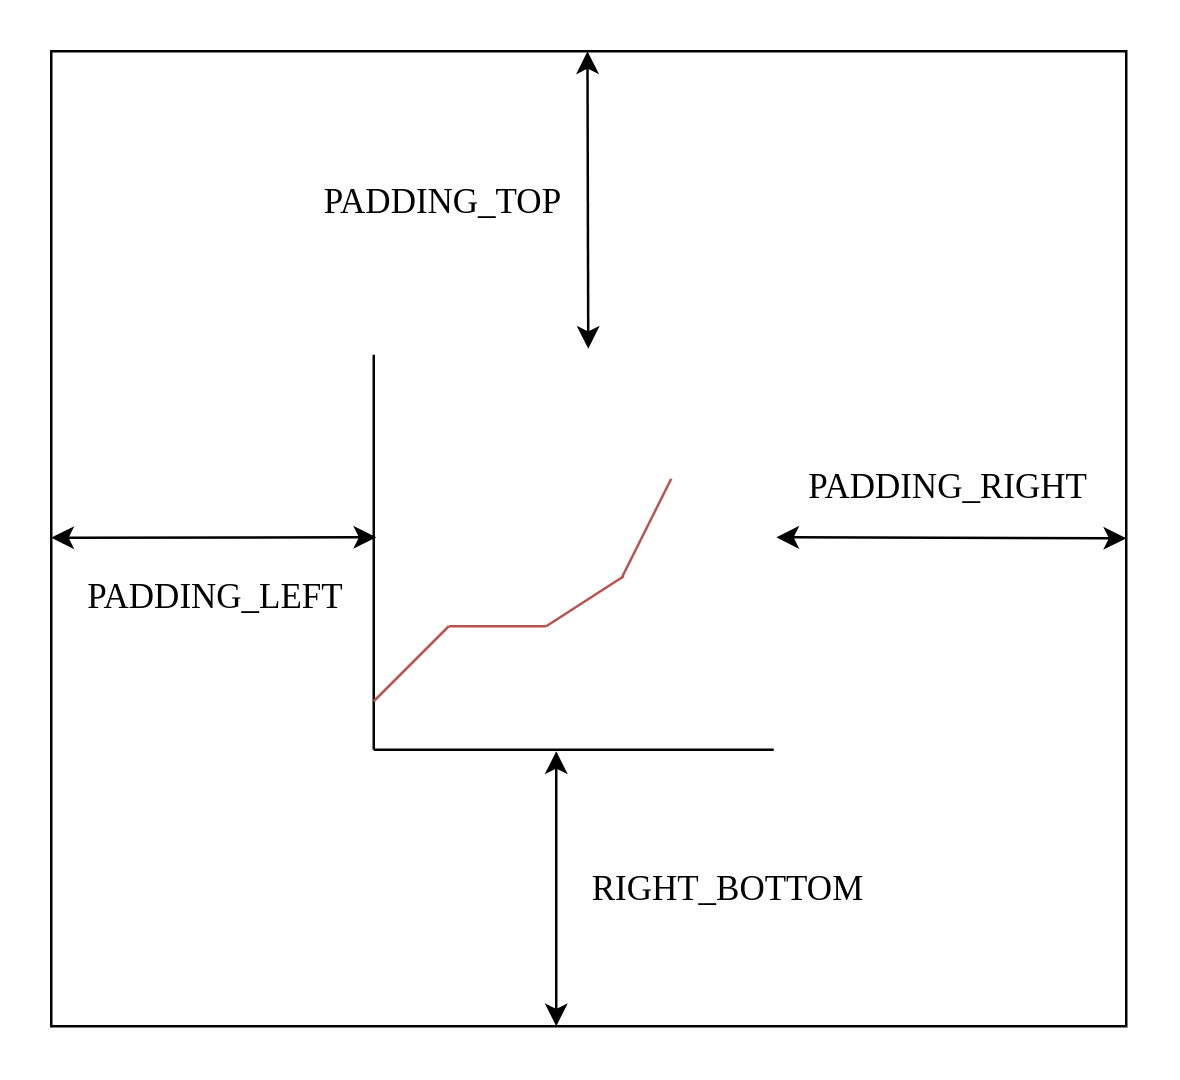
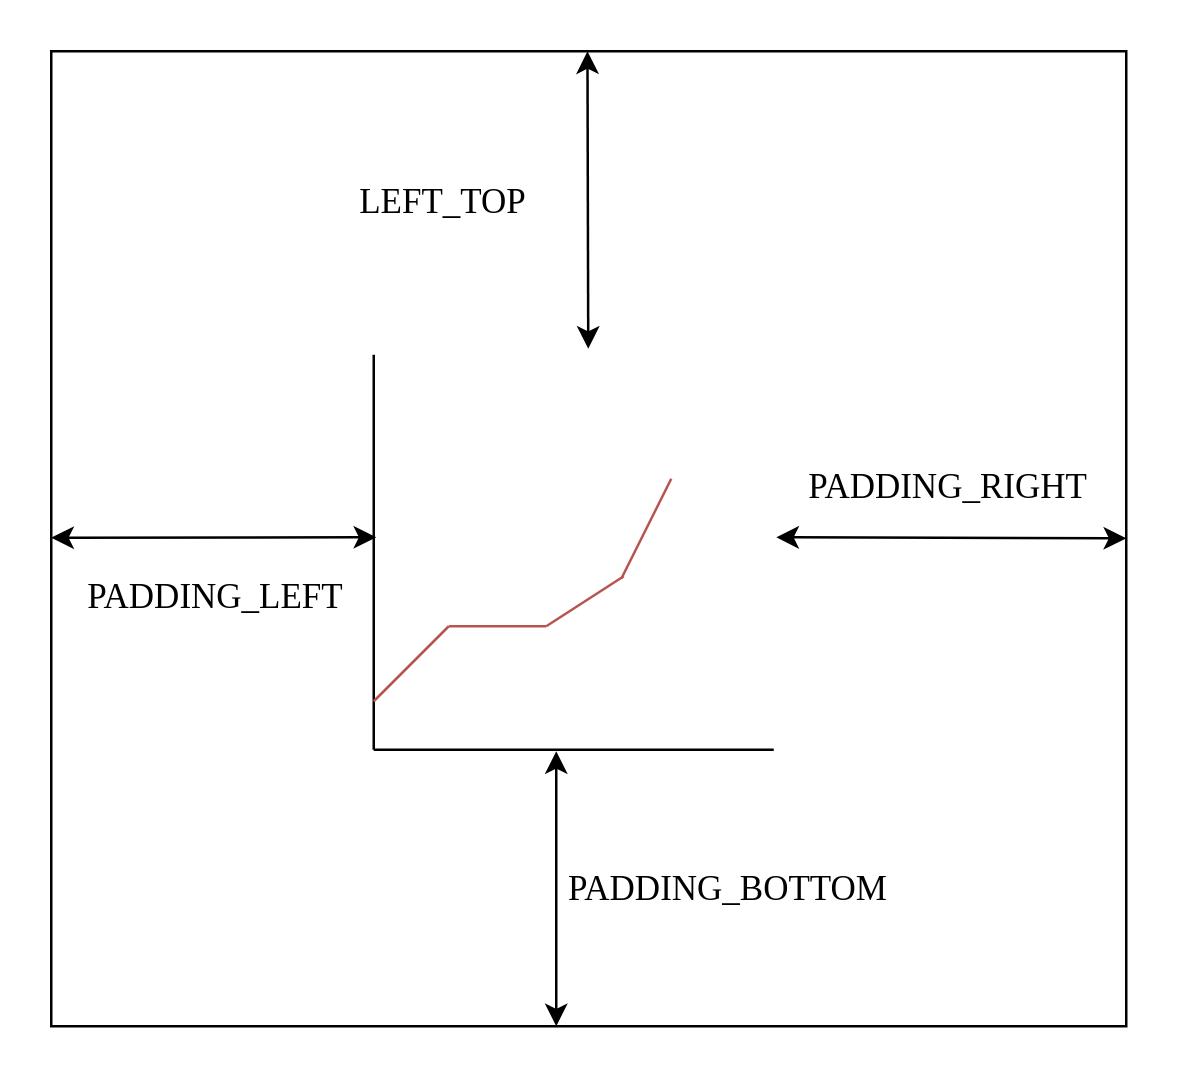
(444, 204) -> (444, 204)
(729, 891) -> (729, 891)
